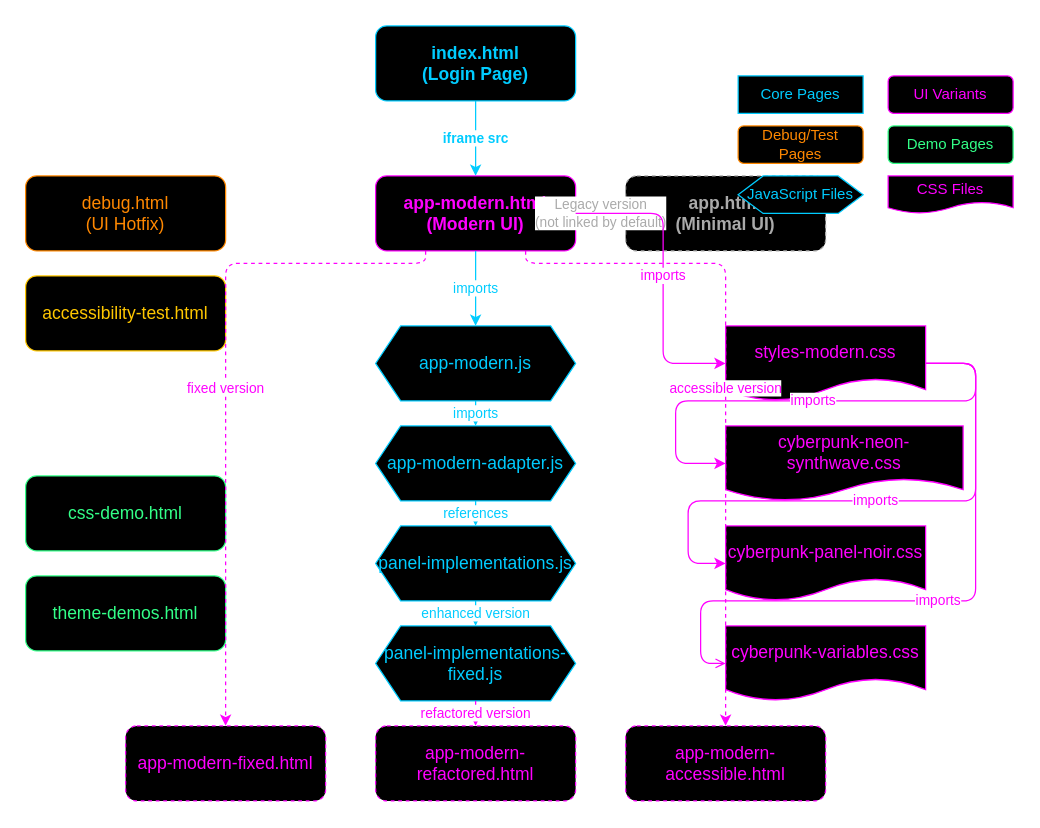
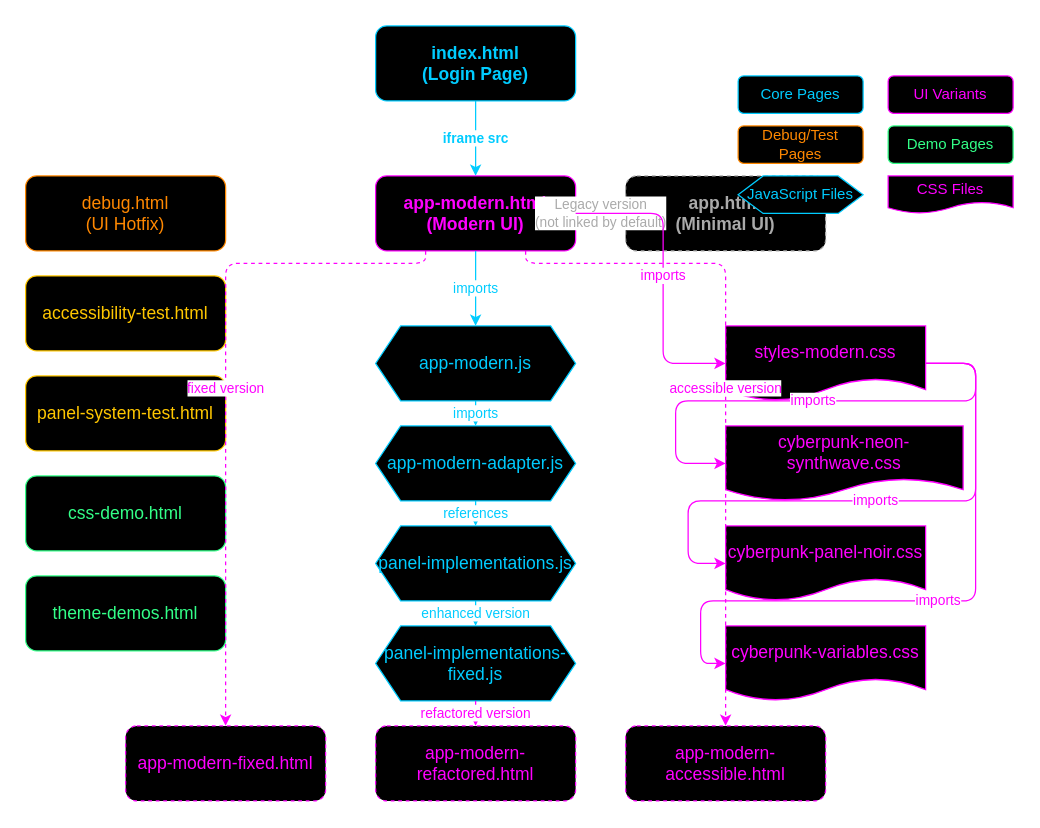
(801, 94) -> (801, 94)
none -> (126, 413)
(714, 663) -> (708, 663)
